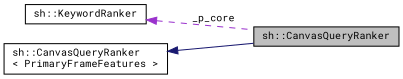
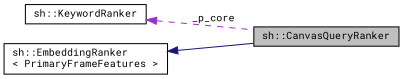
(86, 59) -> (86, 59)
